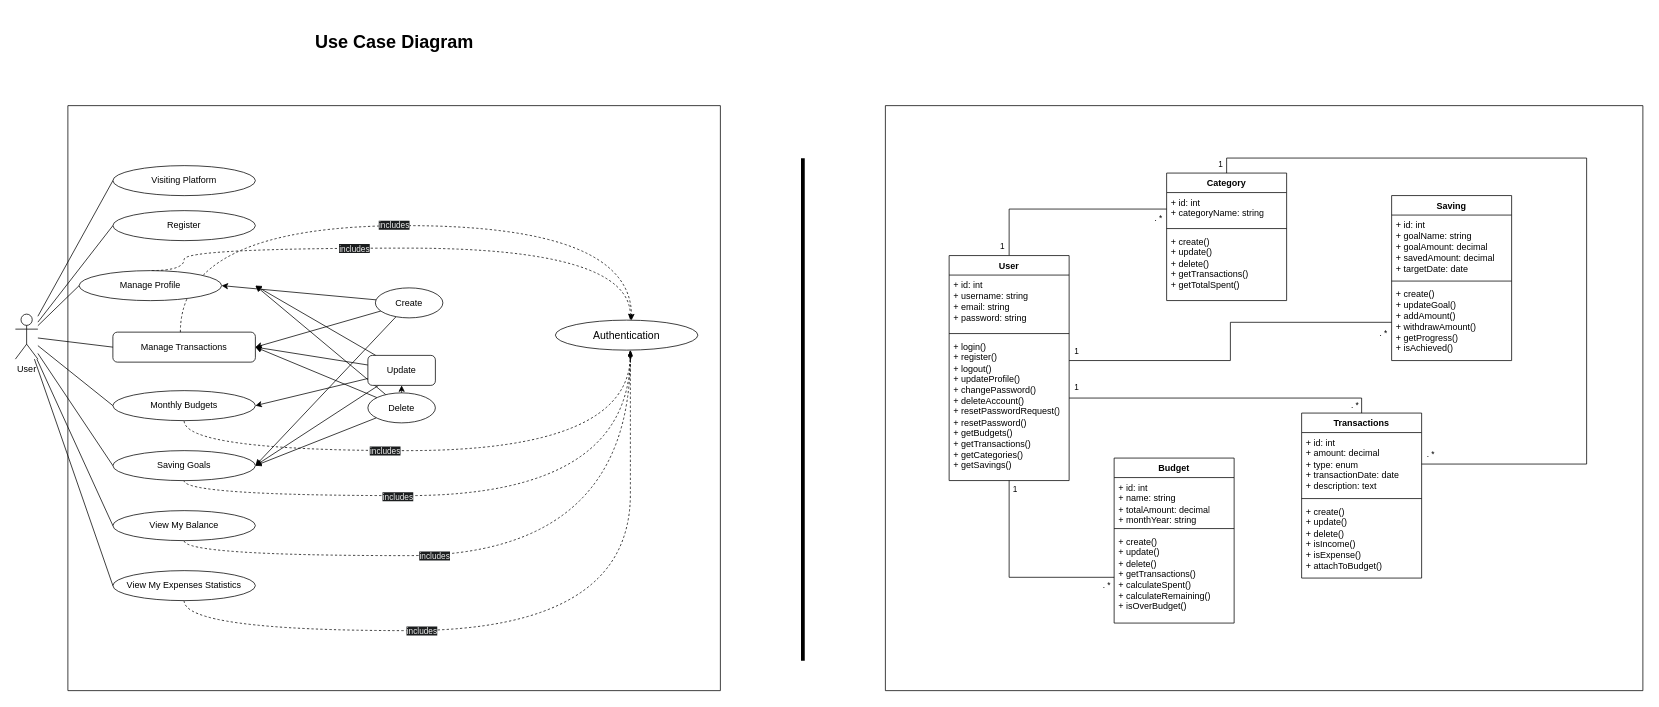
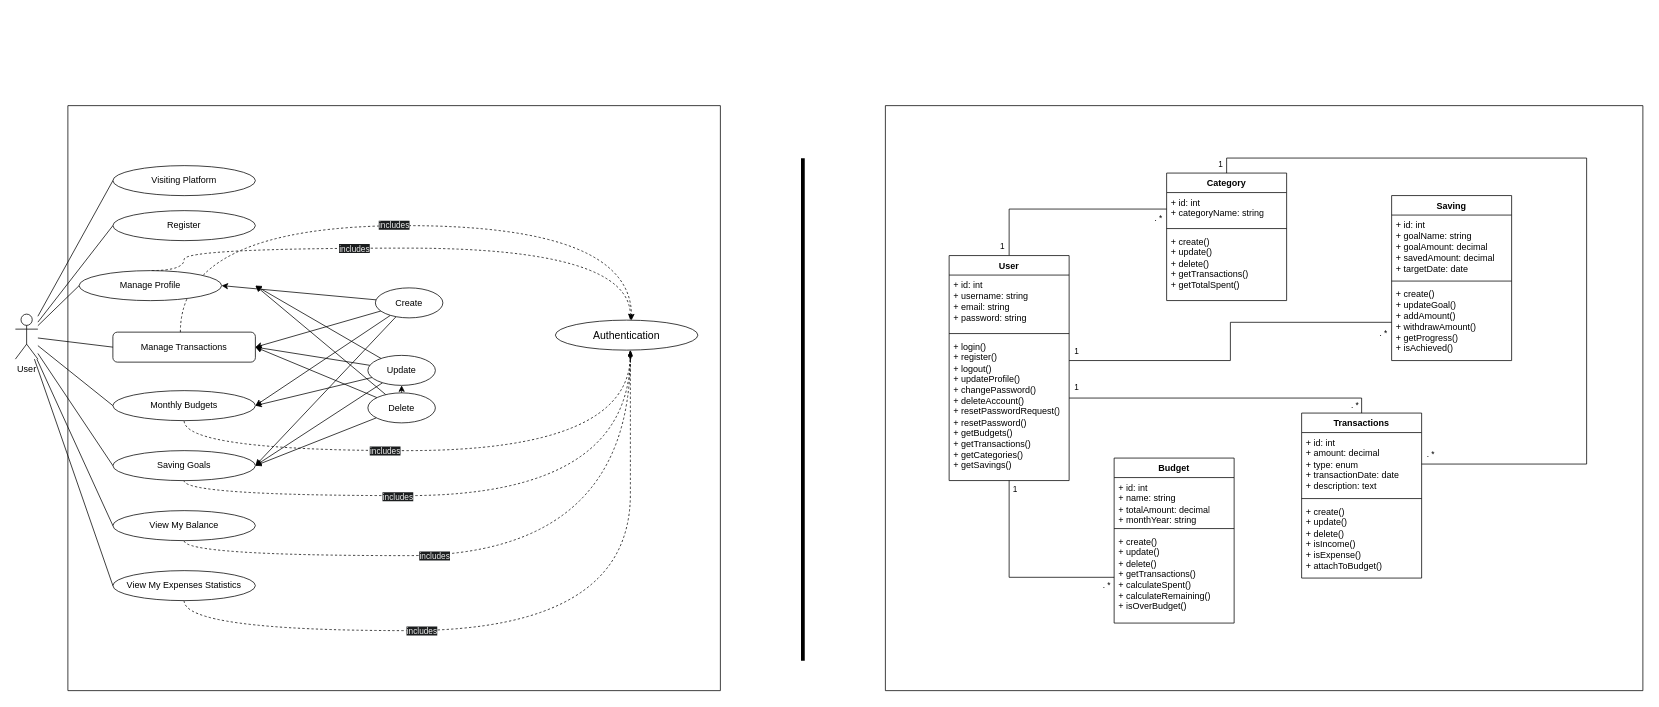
(394, 42) -> none
none -> (325, 359)
(402, 370) -> (402, 370)
